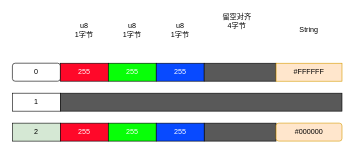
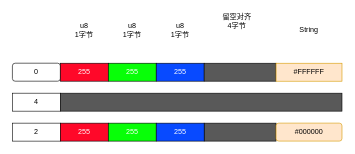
(36, 102) -> (36, 102)
(36, 132) -> (36, 132)
